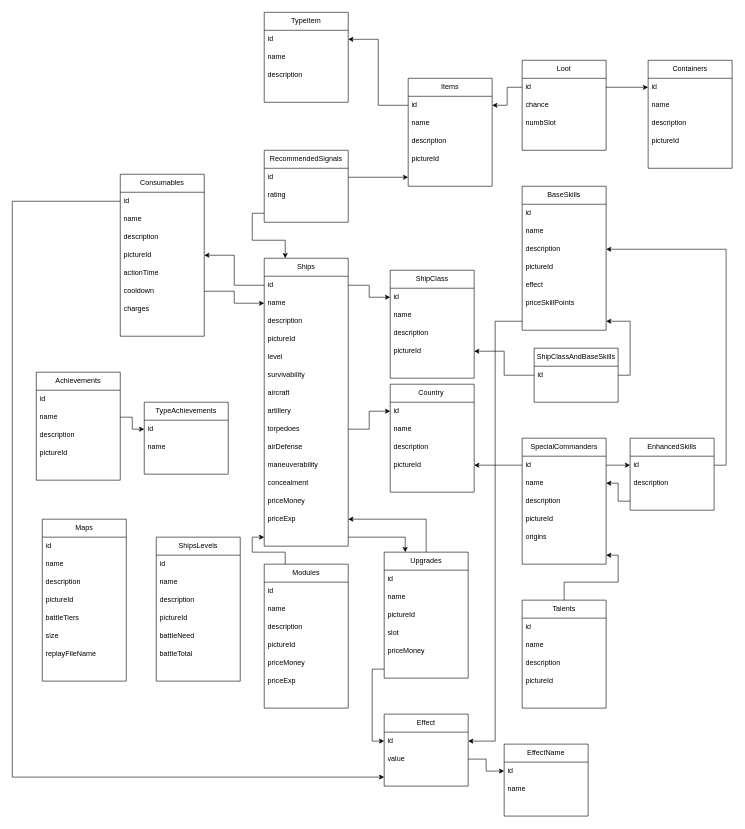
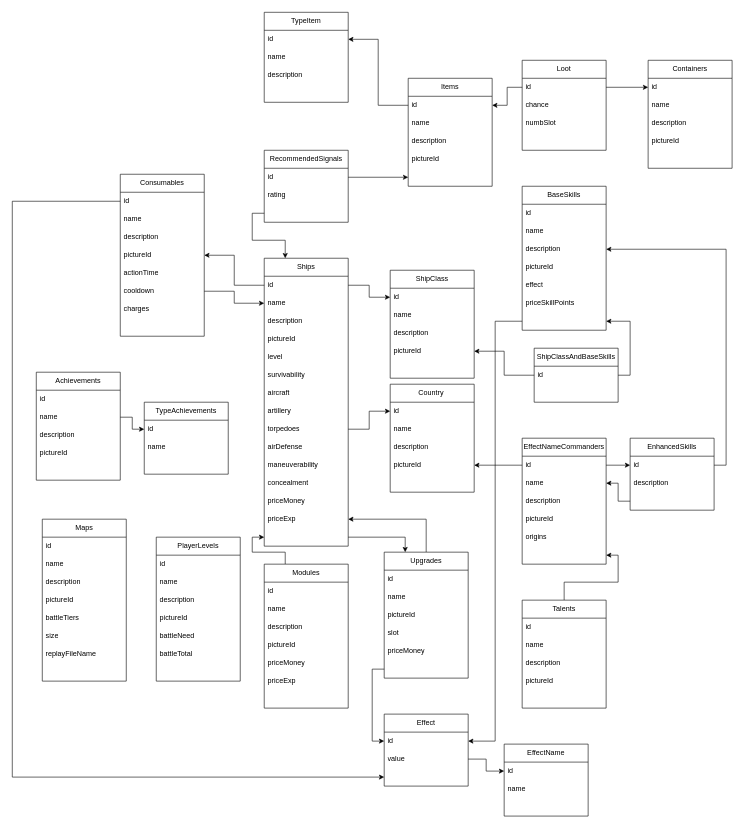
(564, 447) -> (564, 447)
(198, 546) -> (198, 546)
